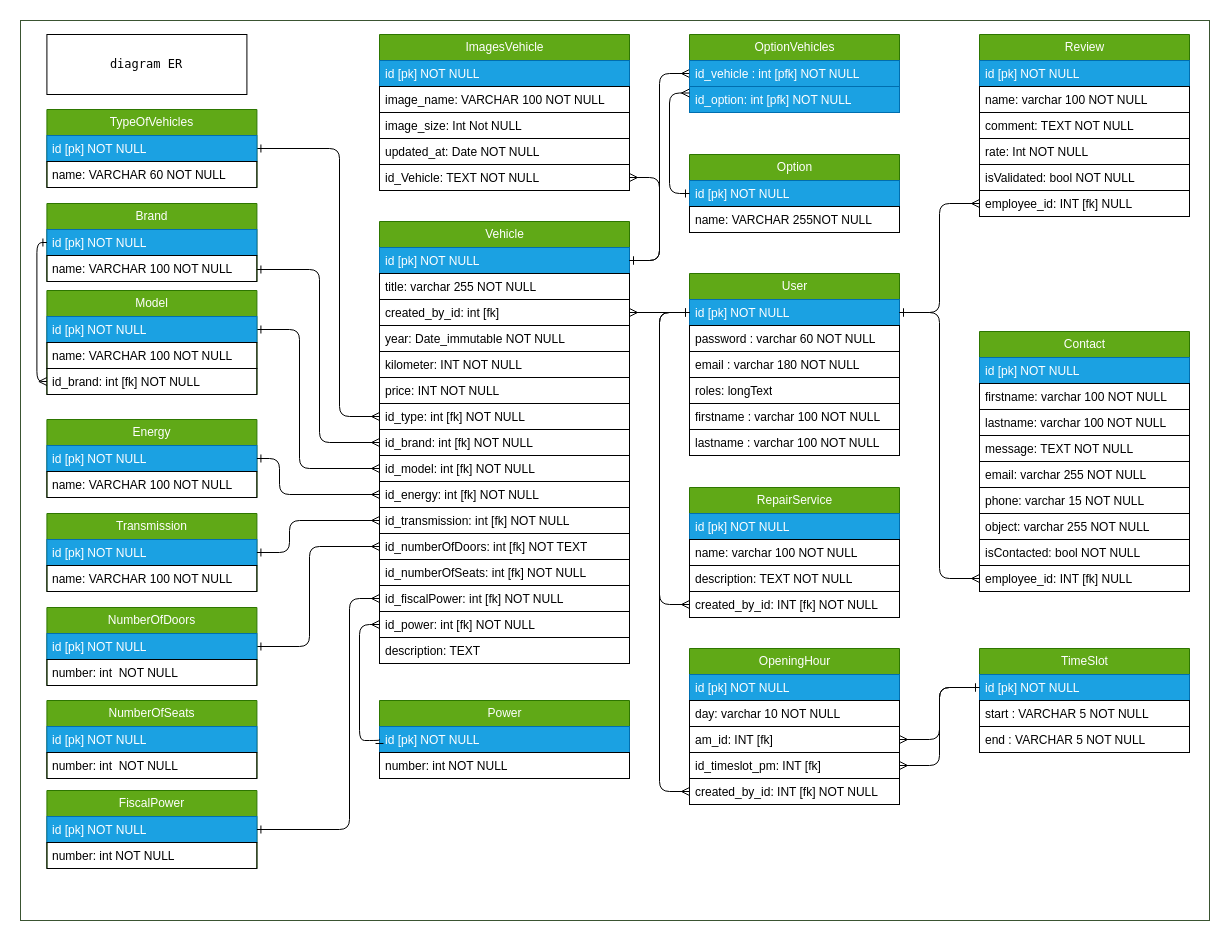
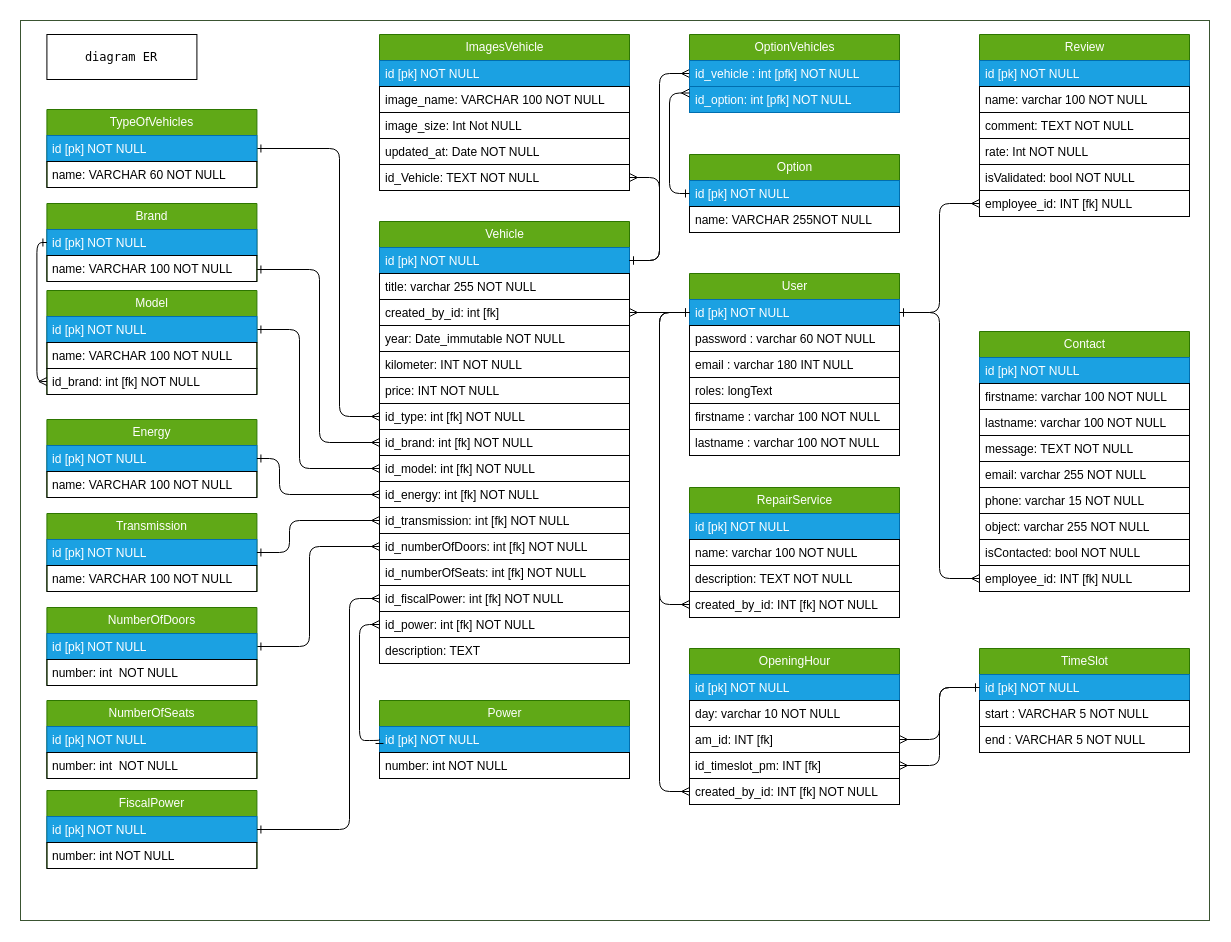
(147, 65) -> (122, 57)
(777, 366) -> (777, 366)
(492, 548) -> (492, 548)
